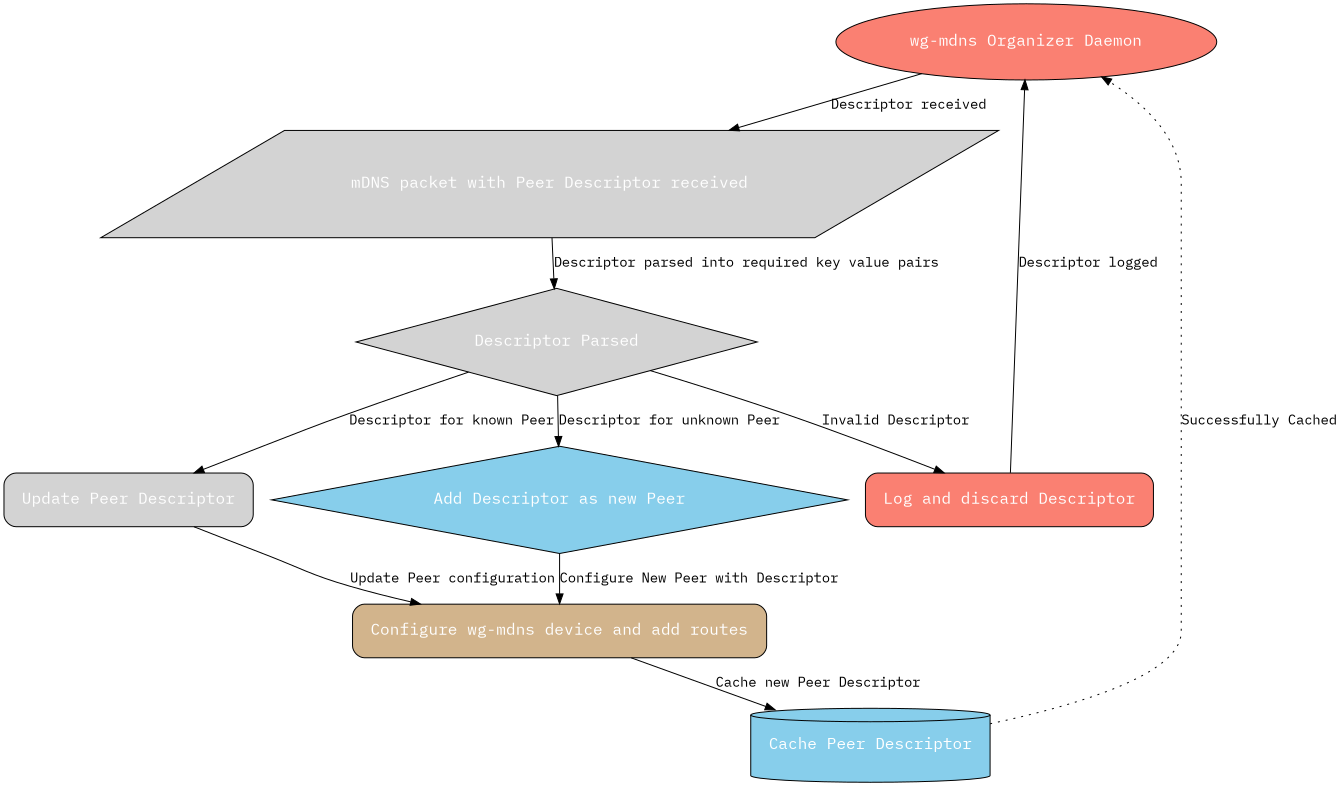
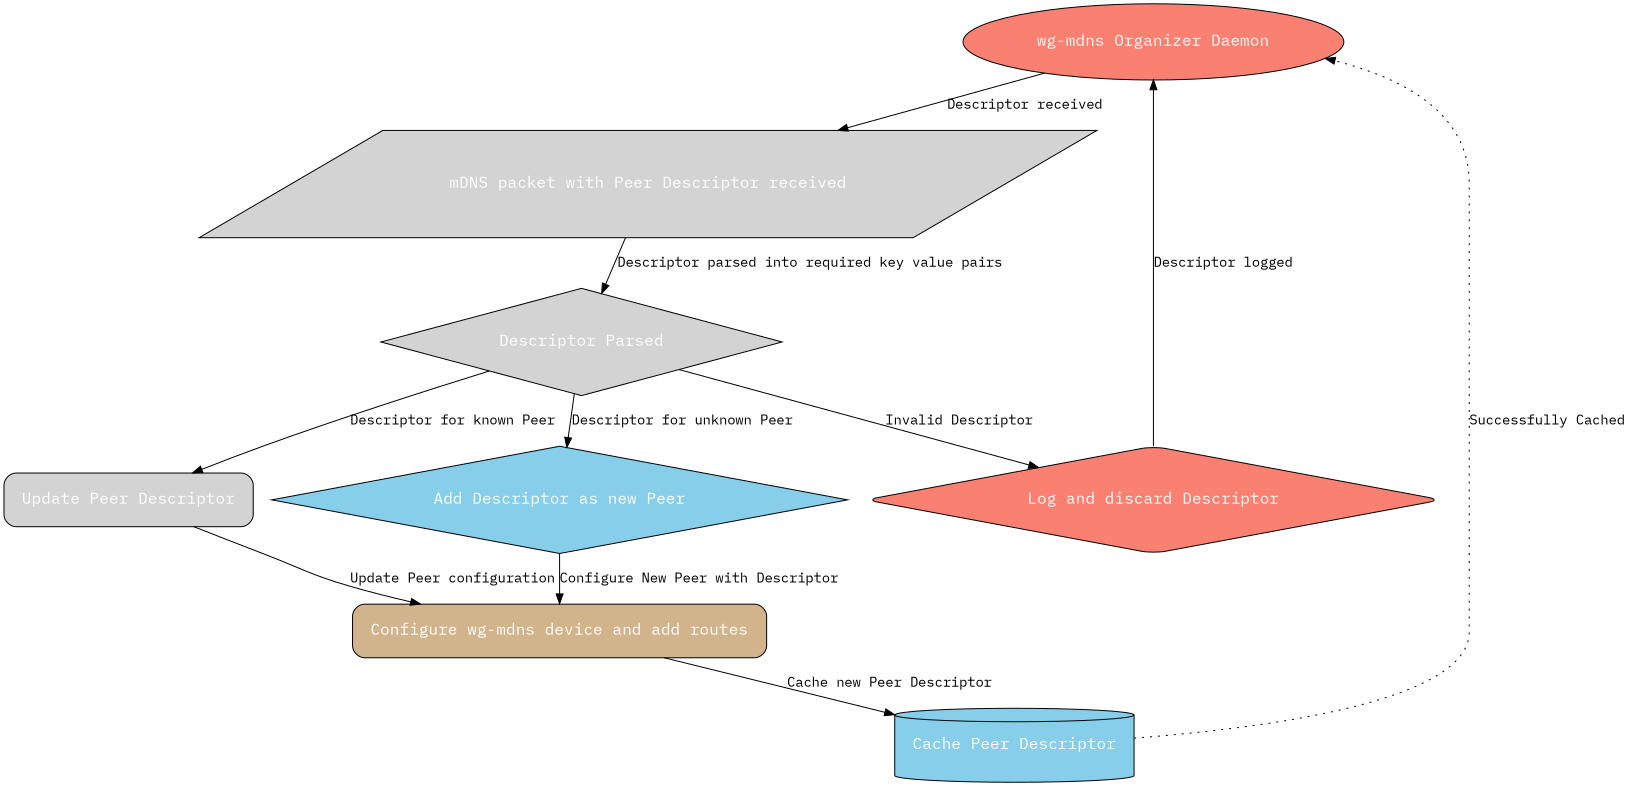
(1009, 500) -> (1153, 500)
